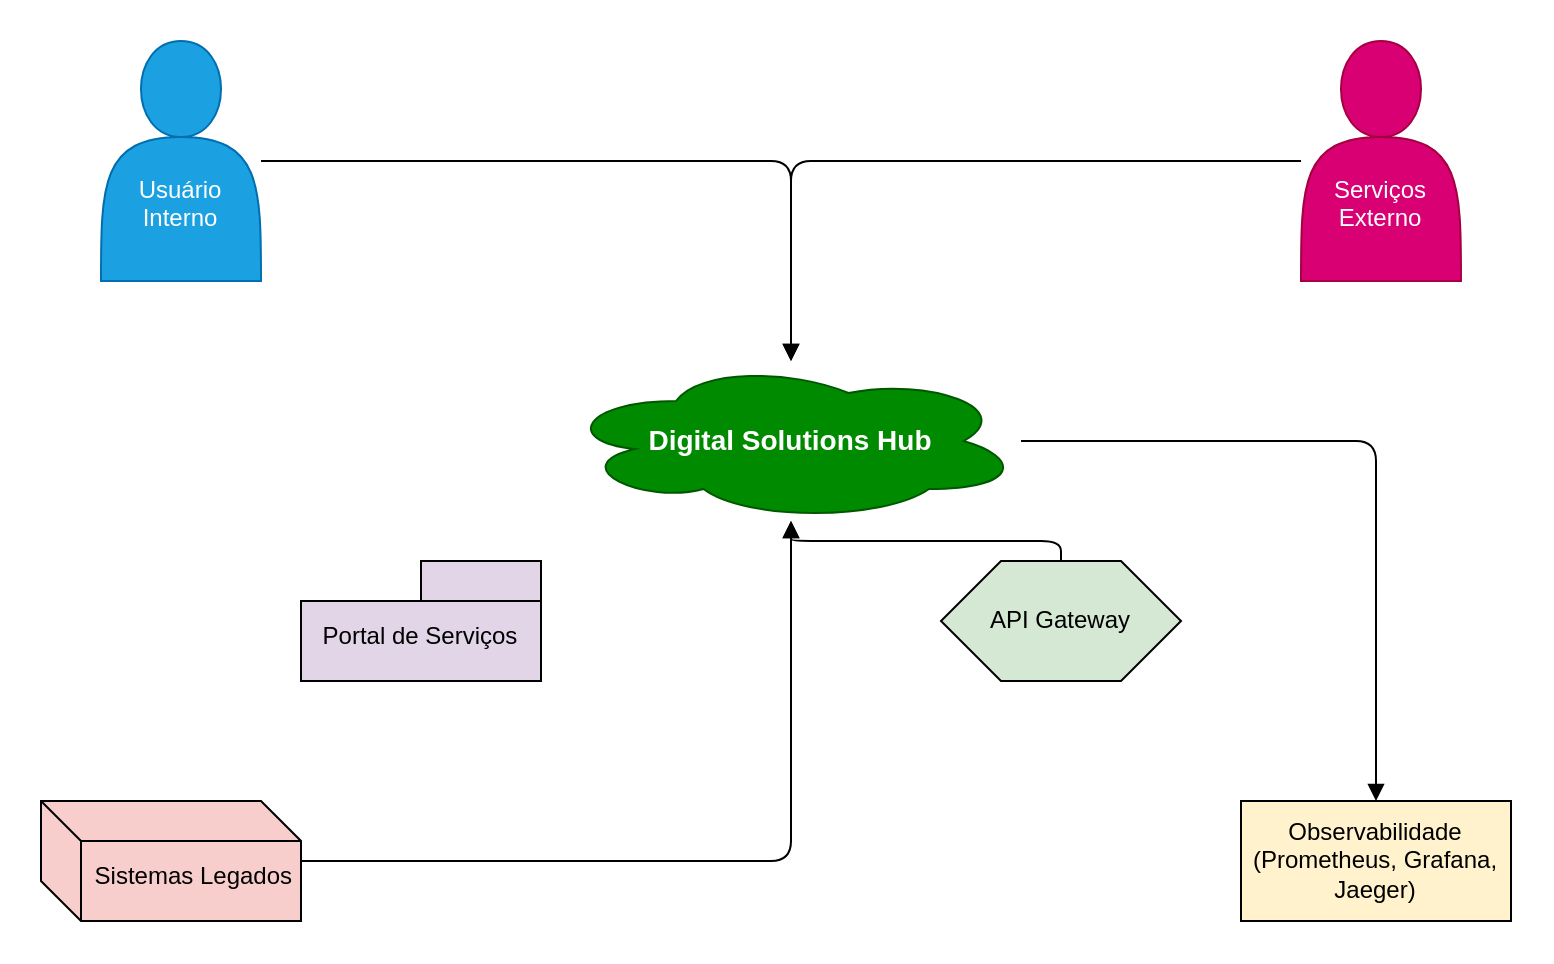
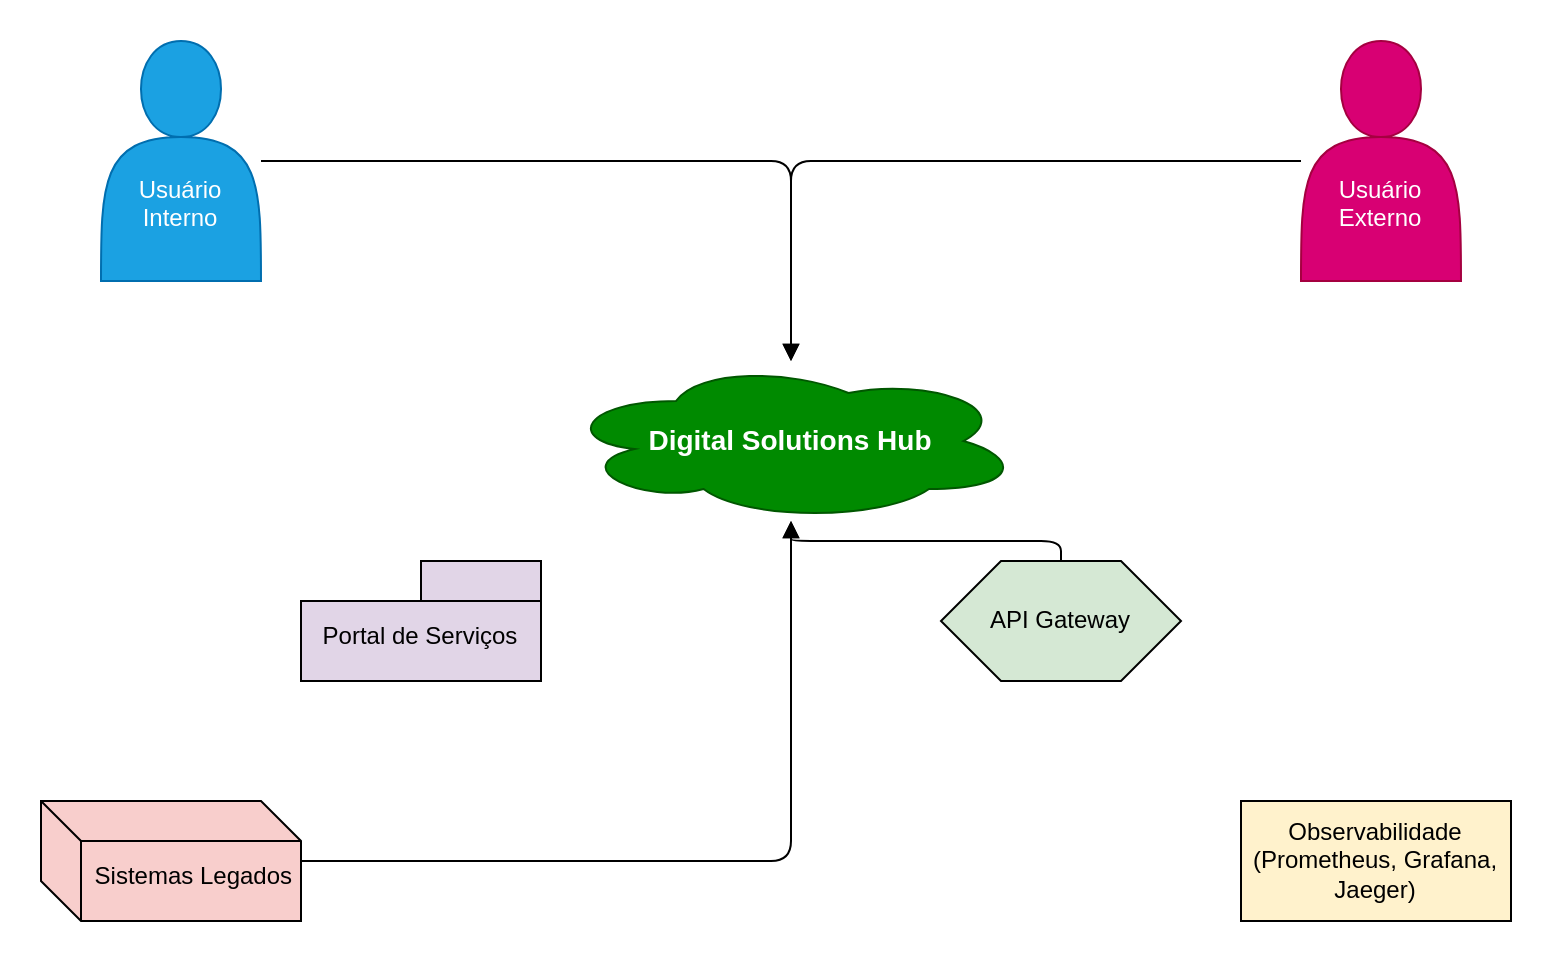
(1381, 161) -> (1381, 161)
(1364, 442) -> none
